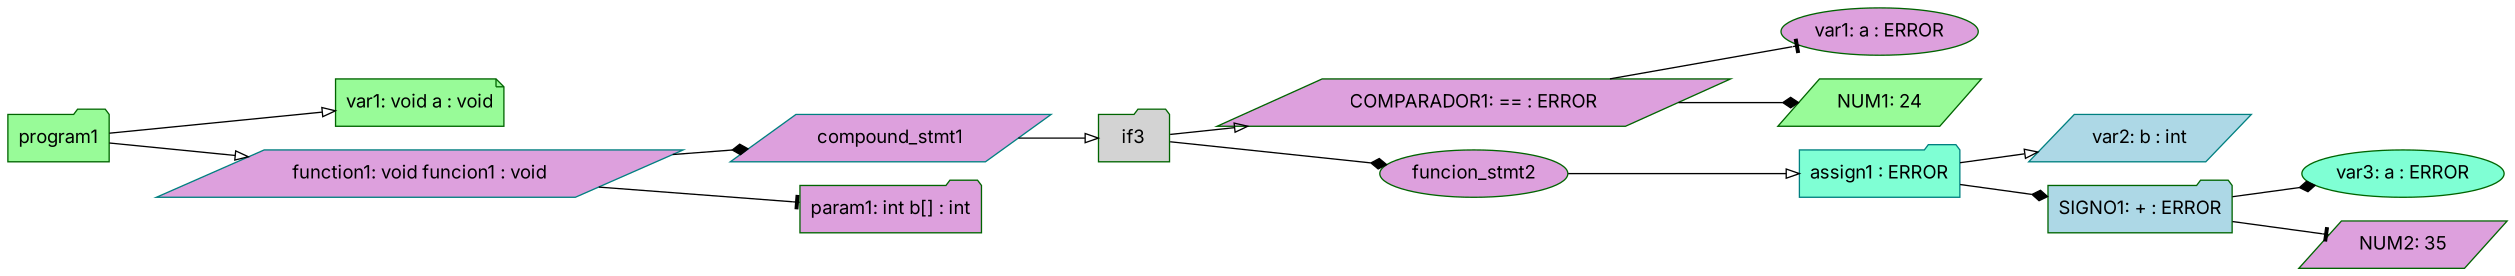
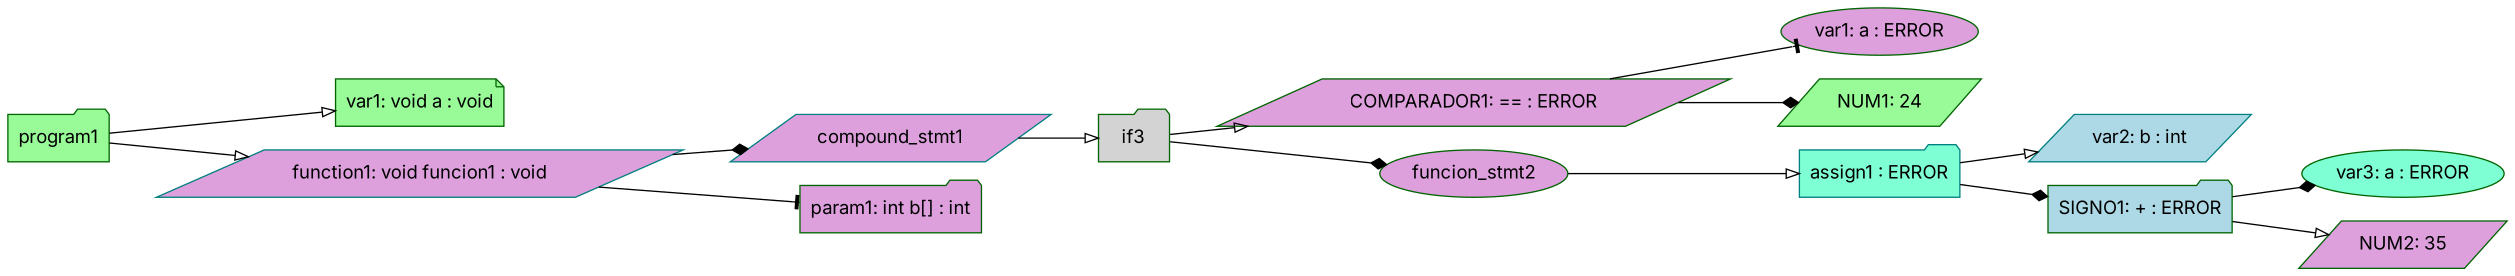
(2277, 228) -> (2274, 227)
